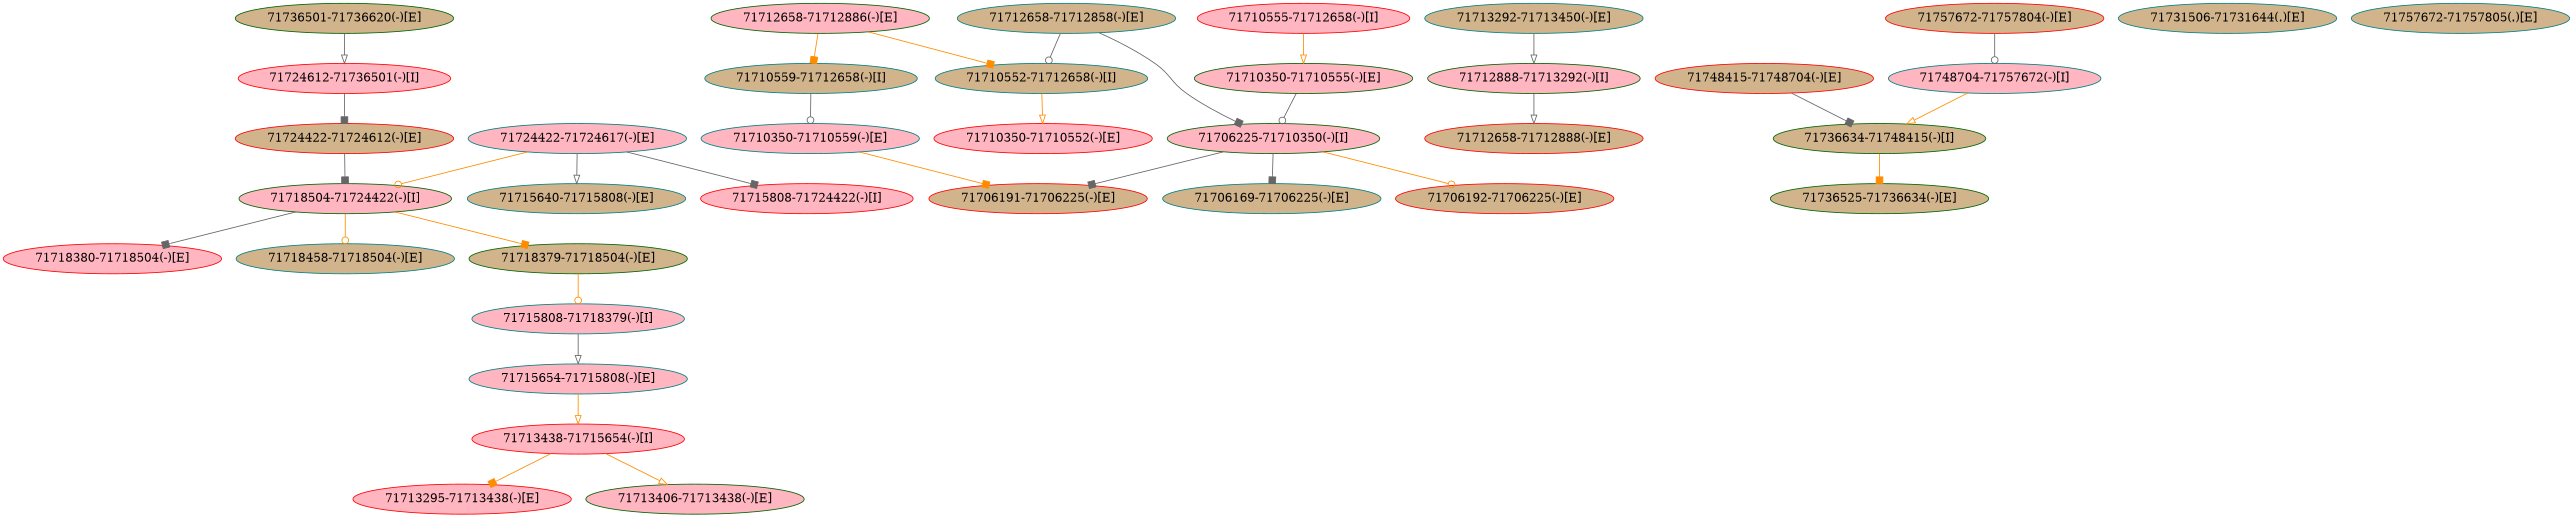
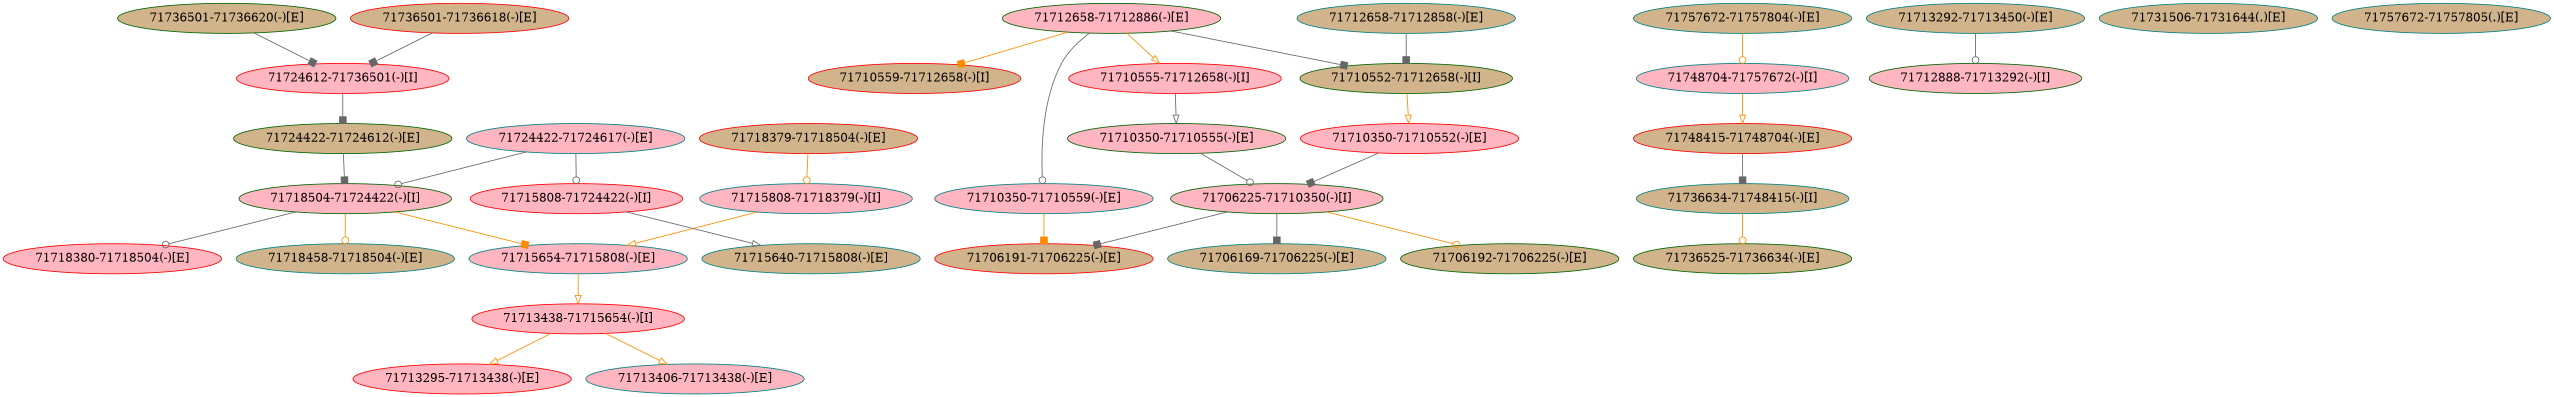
none -> (460, 18)
(1995, 18) -> (1743, 18)
(344, 44) -> (281, 47)
(1304, 44) -> (1176, 104)
(1534, 44) -> (1975, 45)
(1055, 45) -> (1406, 44)
none -> (1140, 45)
(1995, 45) -> (1743, 45)
(927, 47) -> (1255, 48)
(1168, 75) -> (1347, 167)
(811, 78) -> (915, 78)
(1041, 78) -> (1406, 78)
(811, 105) -> (1049, 98)
(1941, 107) -> (1743, 104)
(344, 139) -> (343, 139)
(1534, 139) -> none
(1879, 139) -> (1743, 199)
(577, 165) -> (680, 225)
(1879, 165) -> (1743, 225)
(465, 168) -> (464, 168)
(688, 168) -> (576, 165)
(1505, 199) -> (1510, 259)
(233, 228) -> (232, 228)
(457, 228) -> (457, 228)
(578, 259) -> (809, 139)
(578, 345) -> (706, 225)
(524, 467) -> (524, 347)
(695, 499) -> (695, 379)
